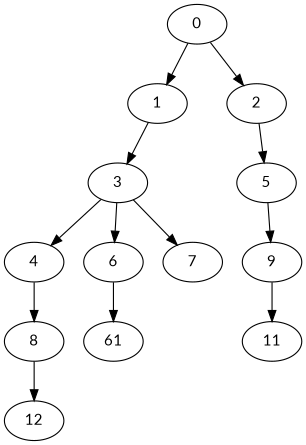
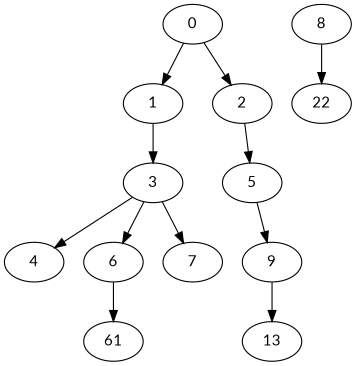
(34, 296) -> none
(272, 341) -> (272, 341)
(34, 421) -> (322, 104)
